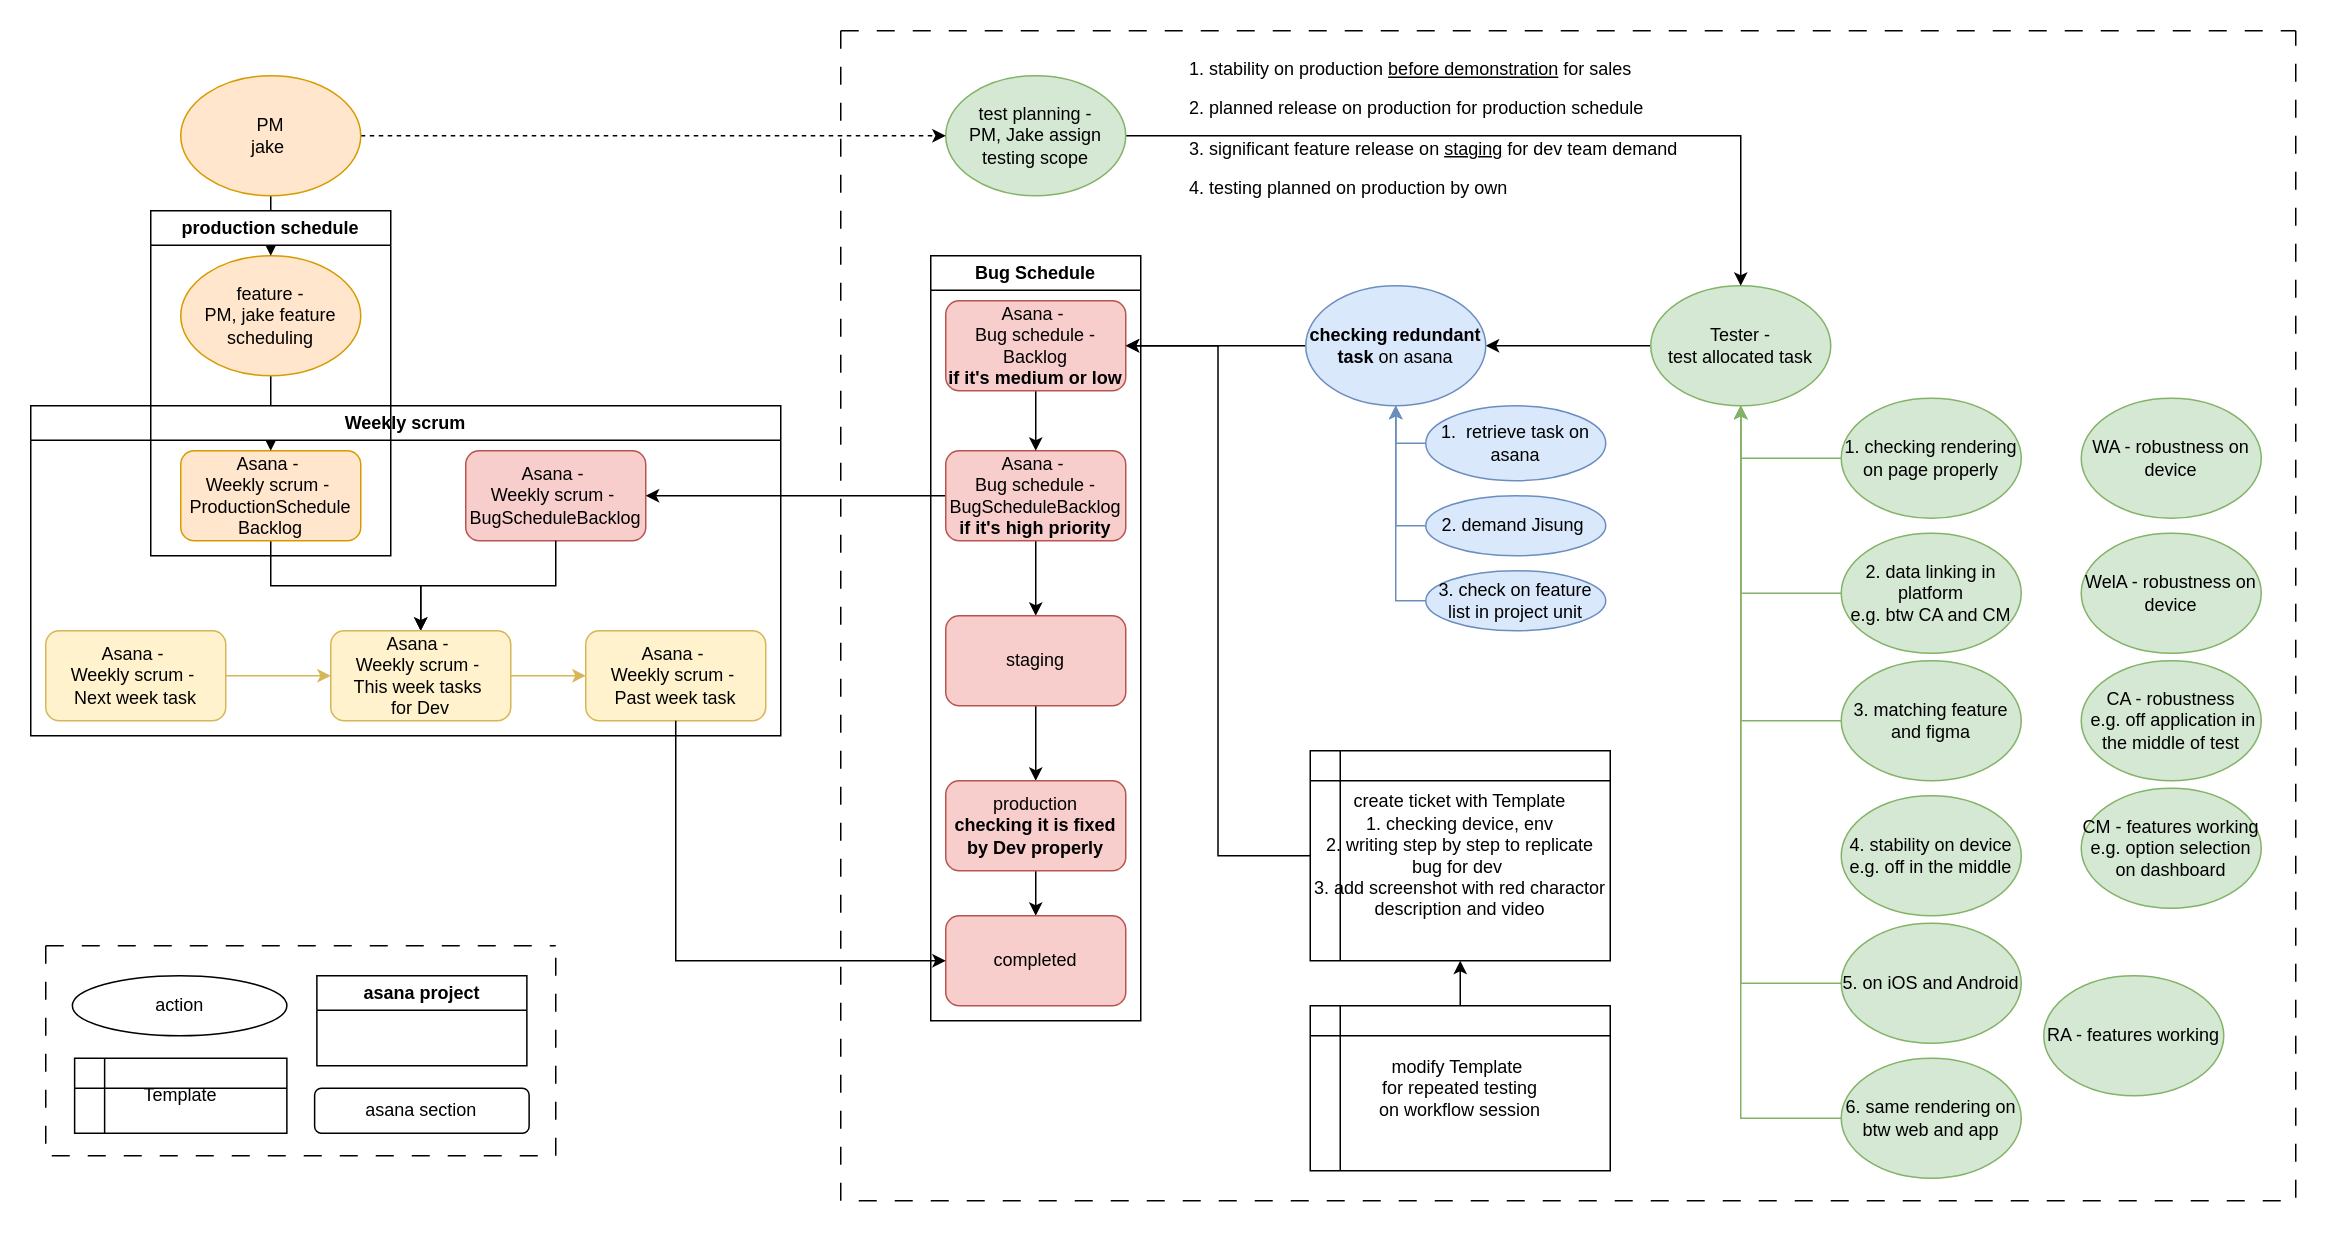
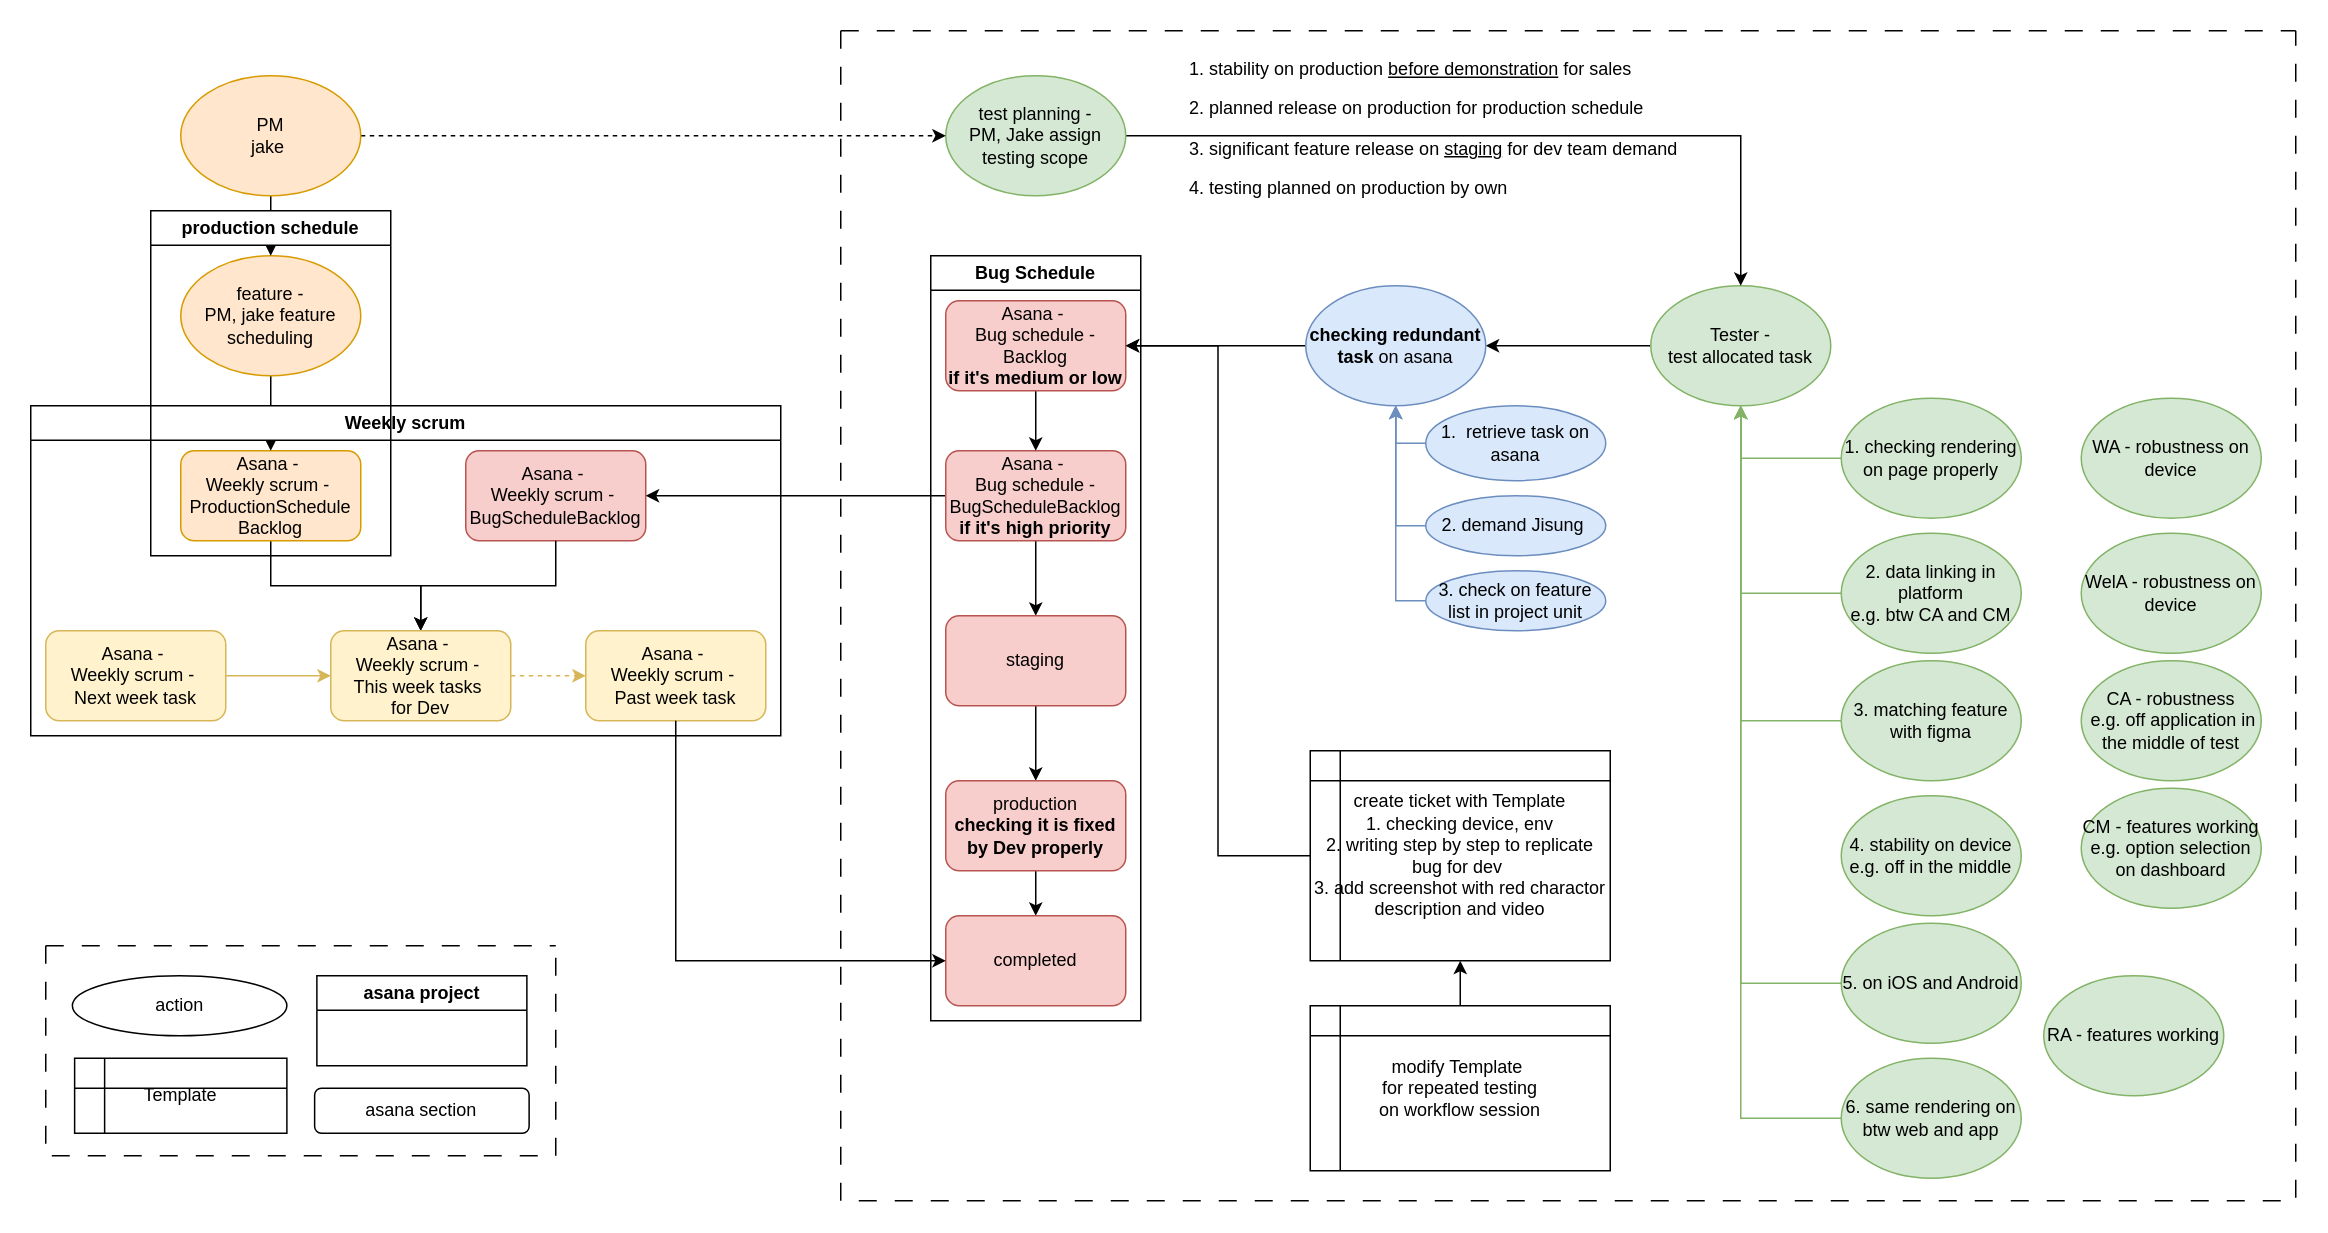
(544, 676) -> (544, 676)
(1931, 721) -> (1931, 721)
